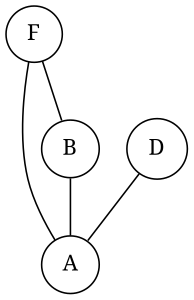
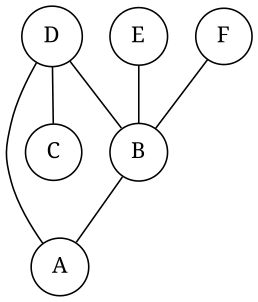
none -> (139, 36)
none -> (96, 95)
none -> (54, 152)
(24, 154) -> none
